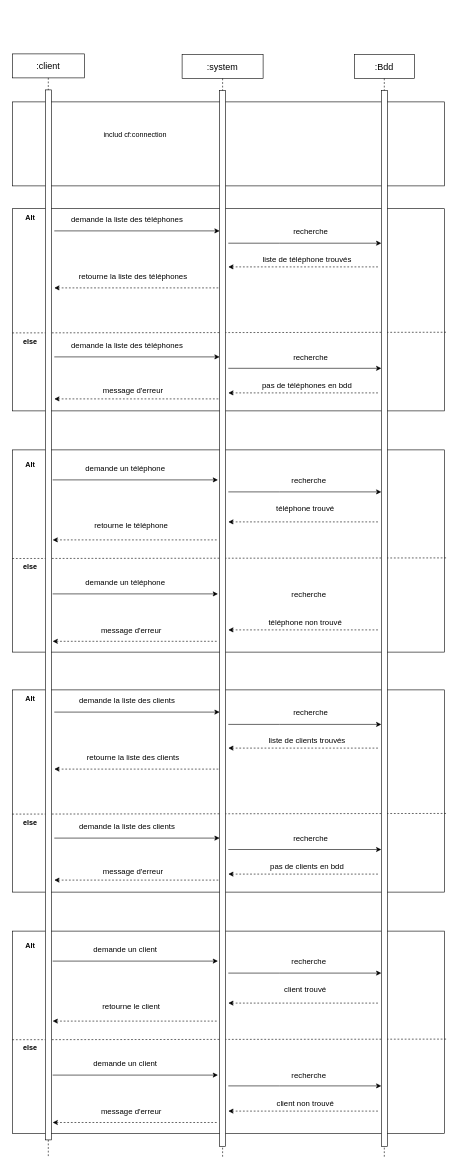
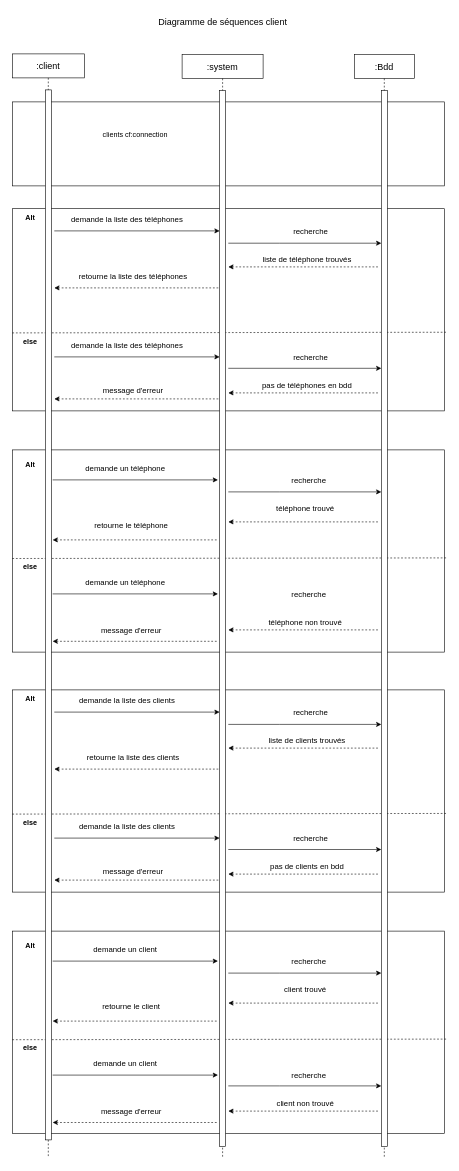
none -> (223, 21)
(135, 135) -> (135, 135)
